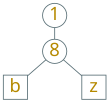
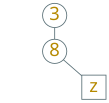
(55, 15) -> (55, 15)
(15, 87) -> none
